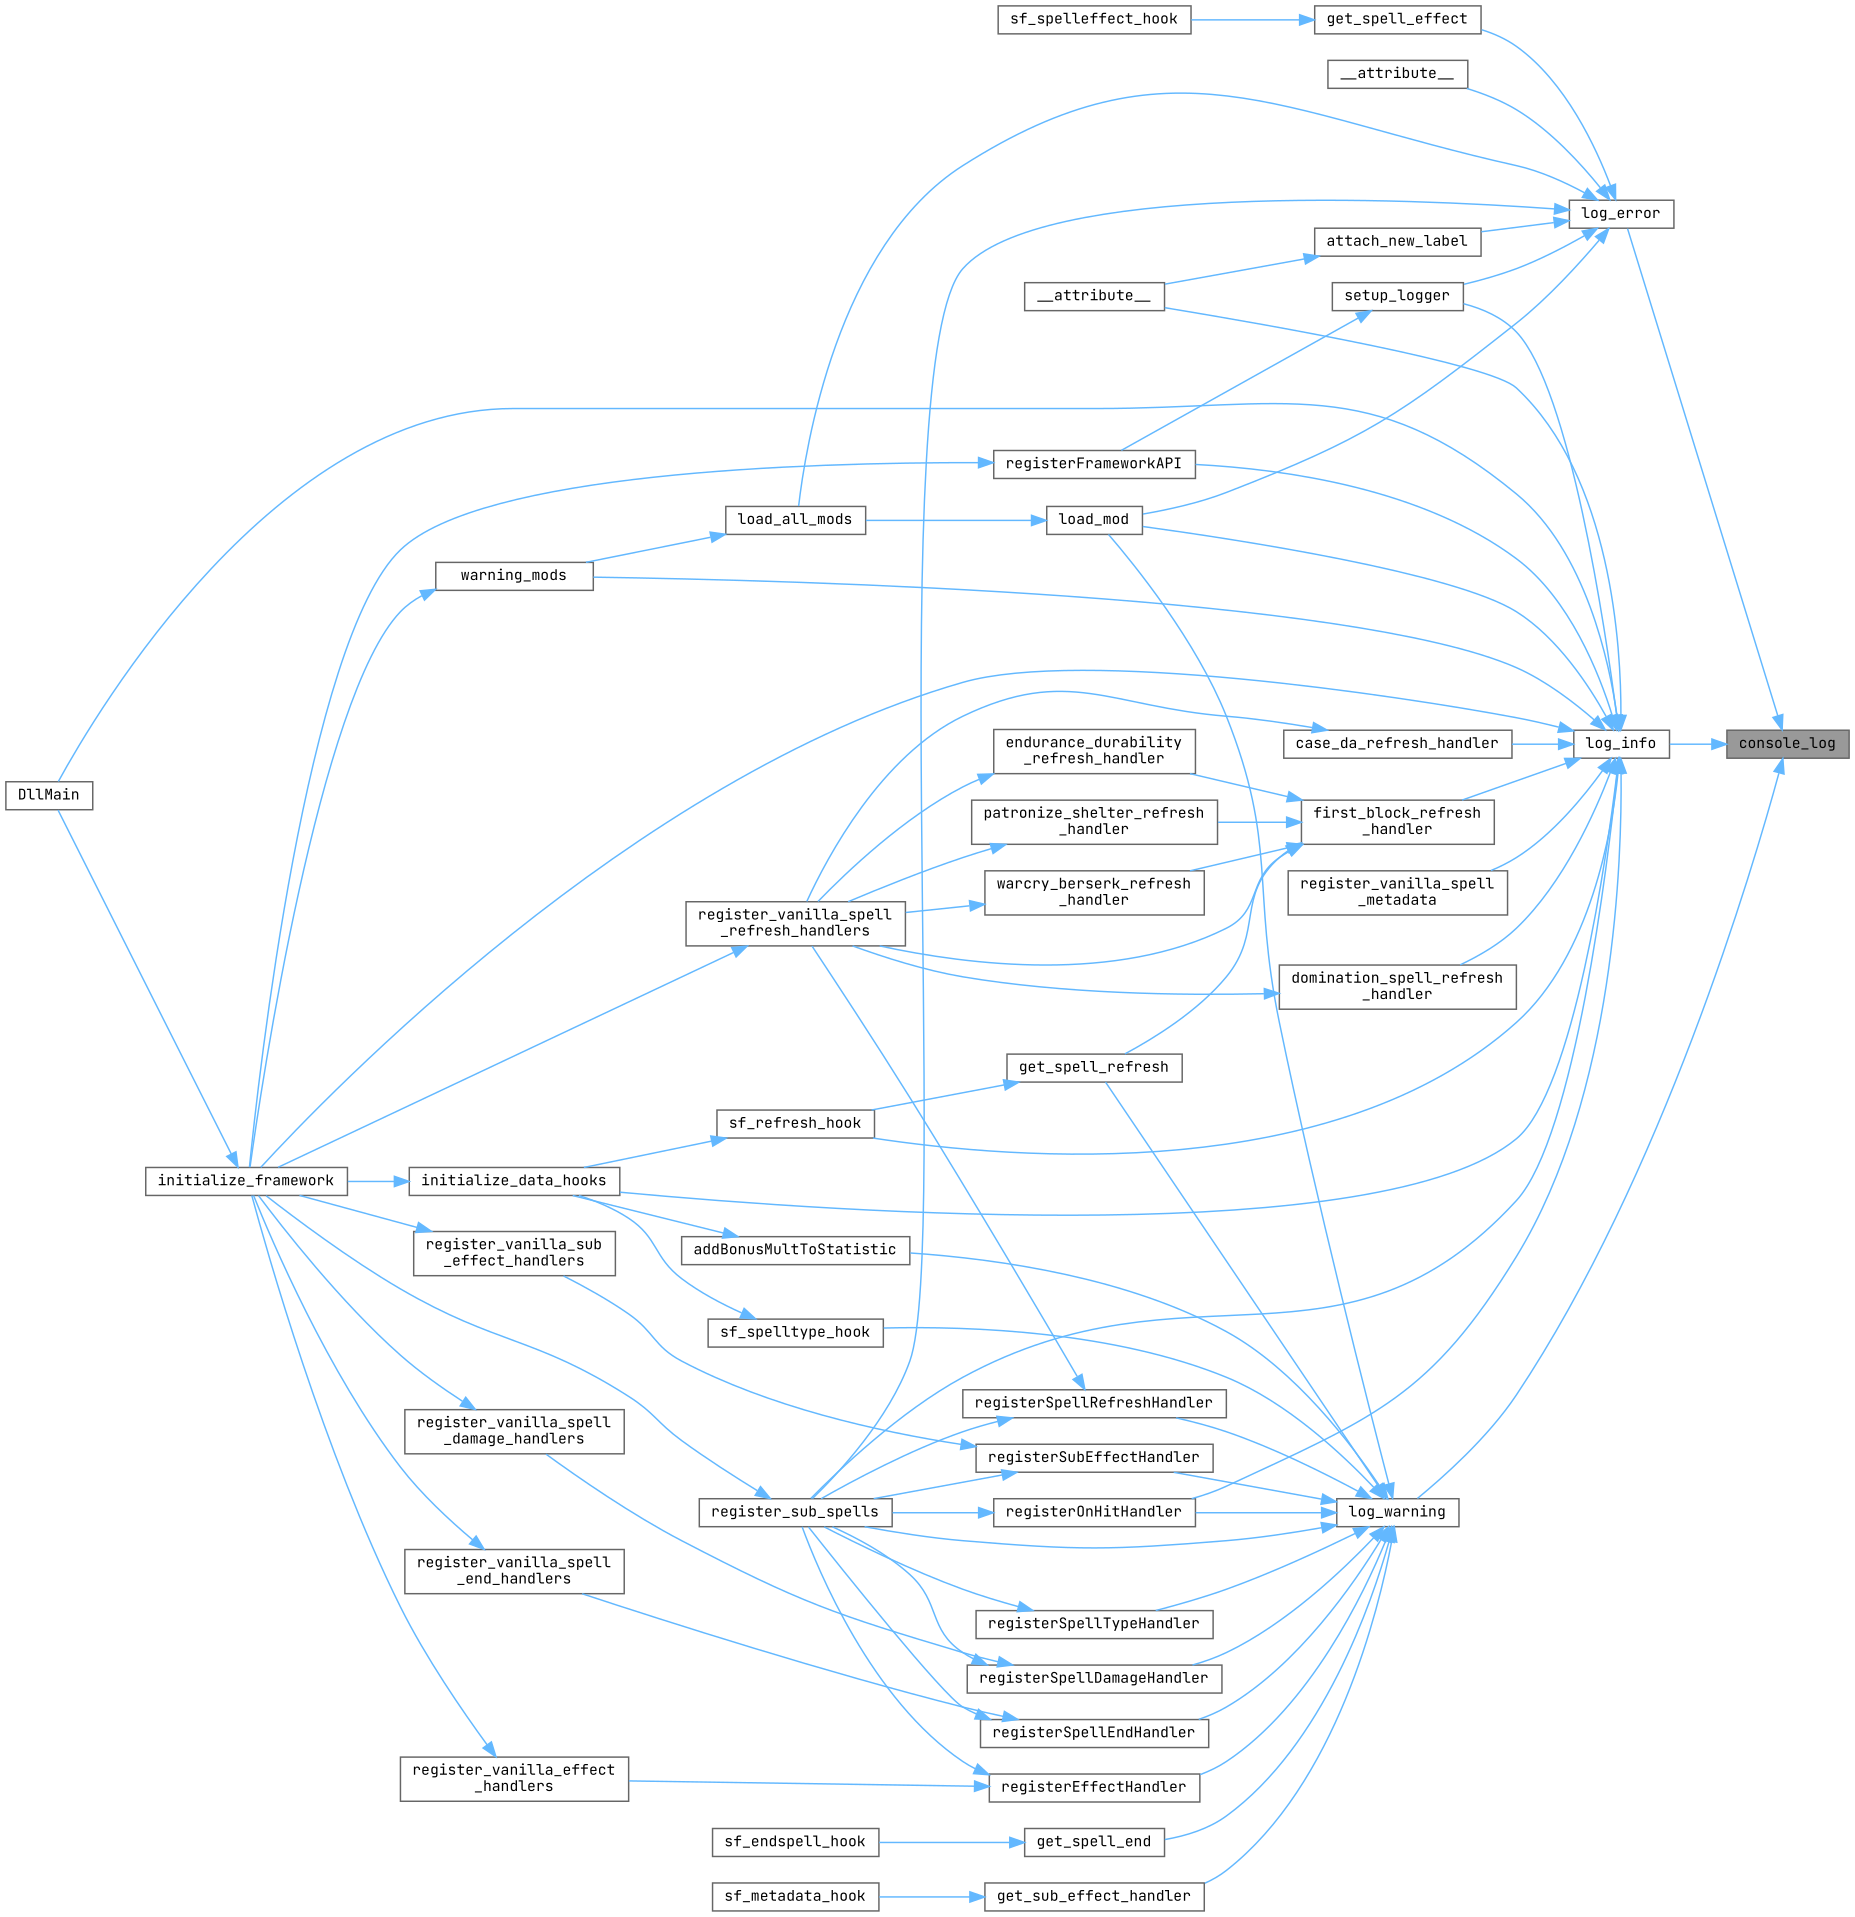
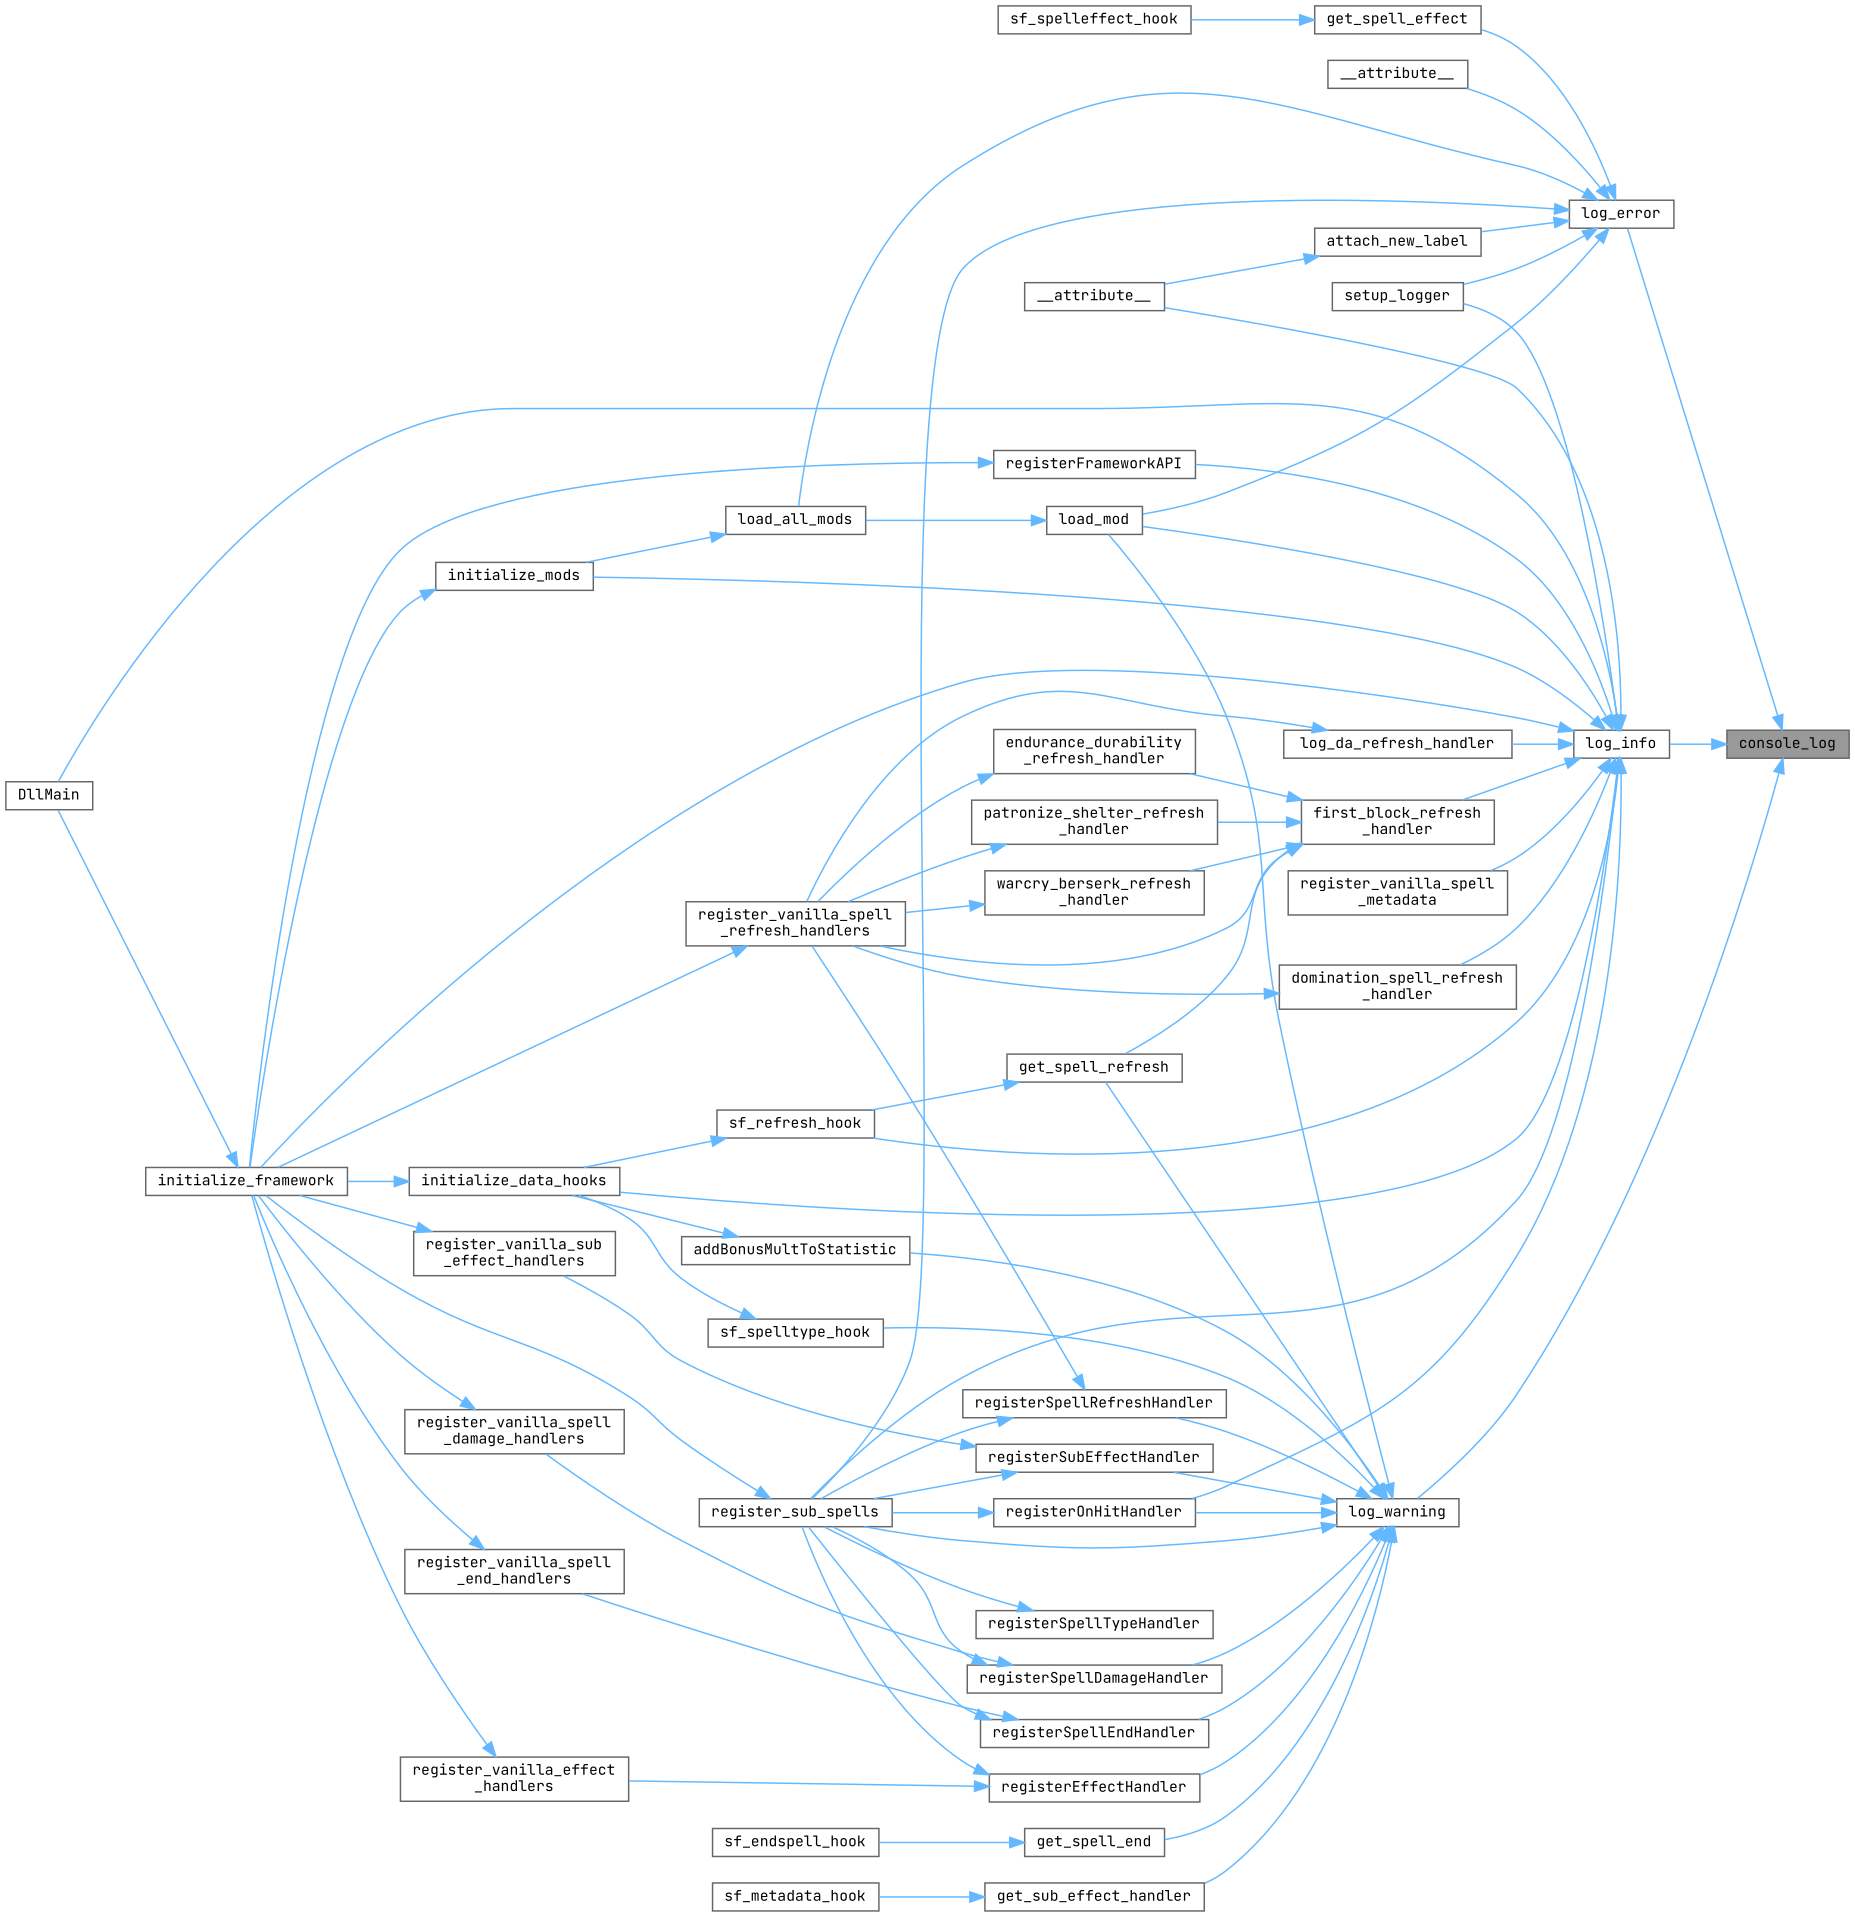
(1240, 384) -> none
(515, 576) -> (515, 576)
(1398, 744) -> (1398, 744)
(1257, 1577) -> none
